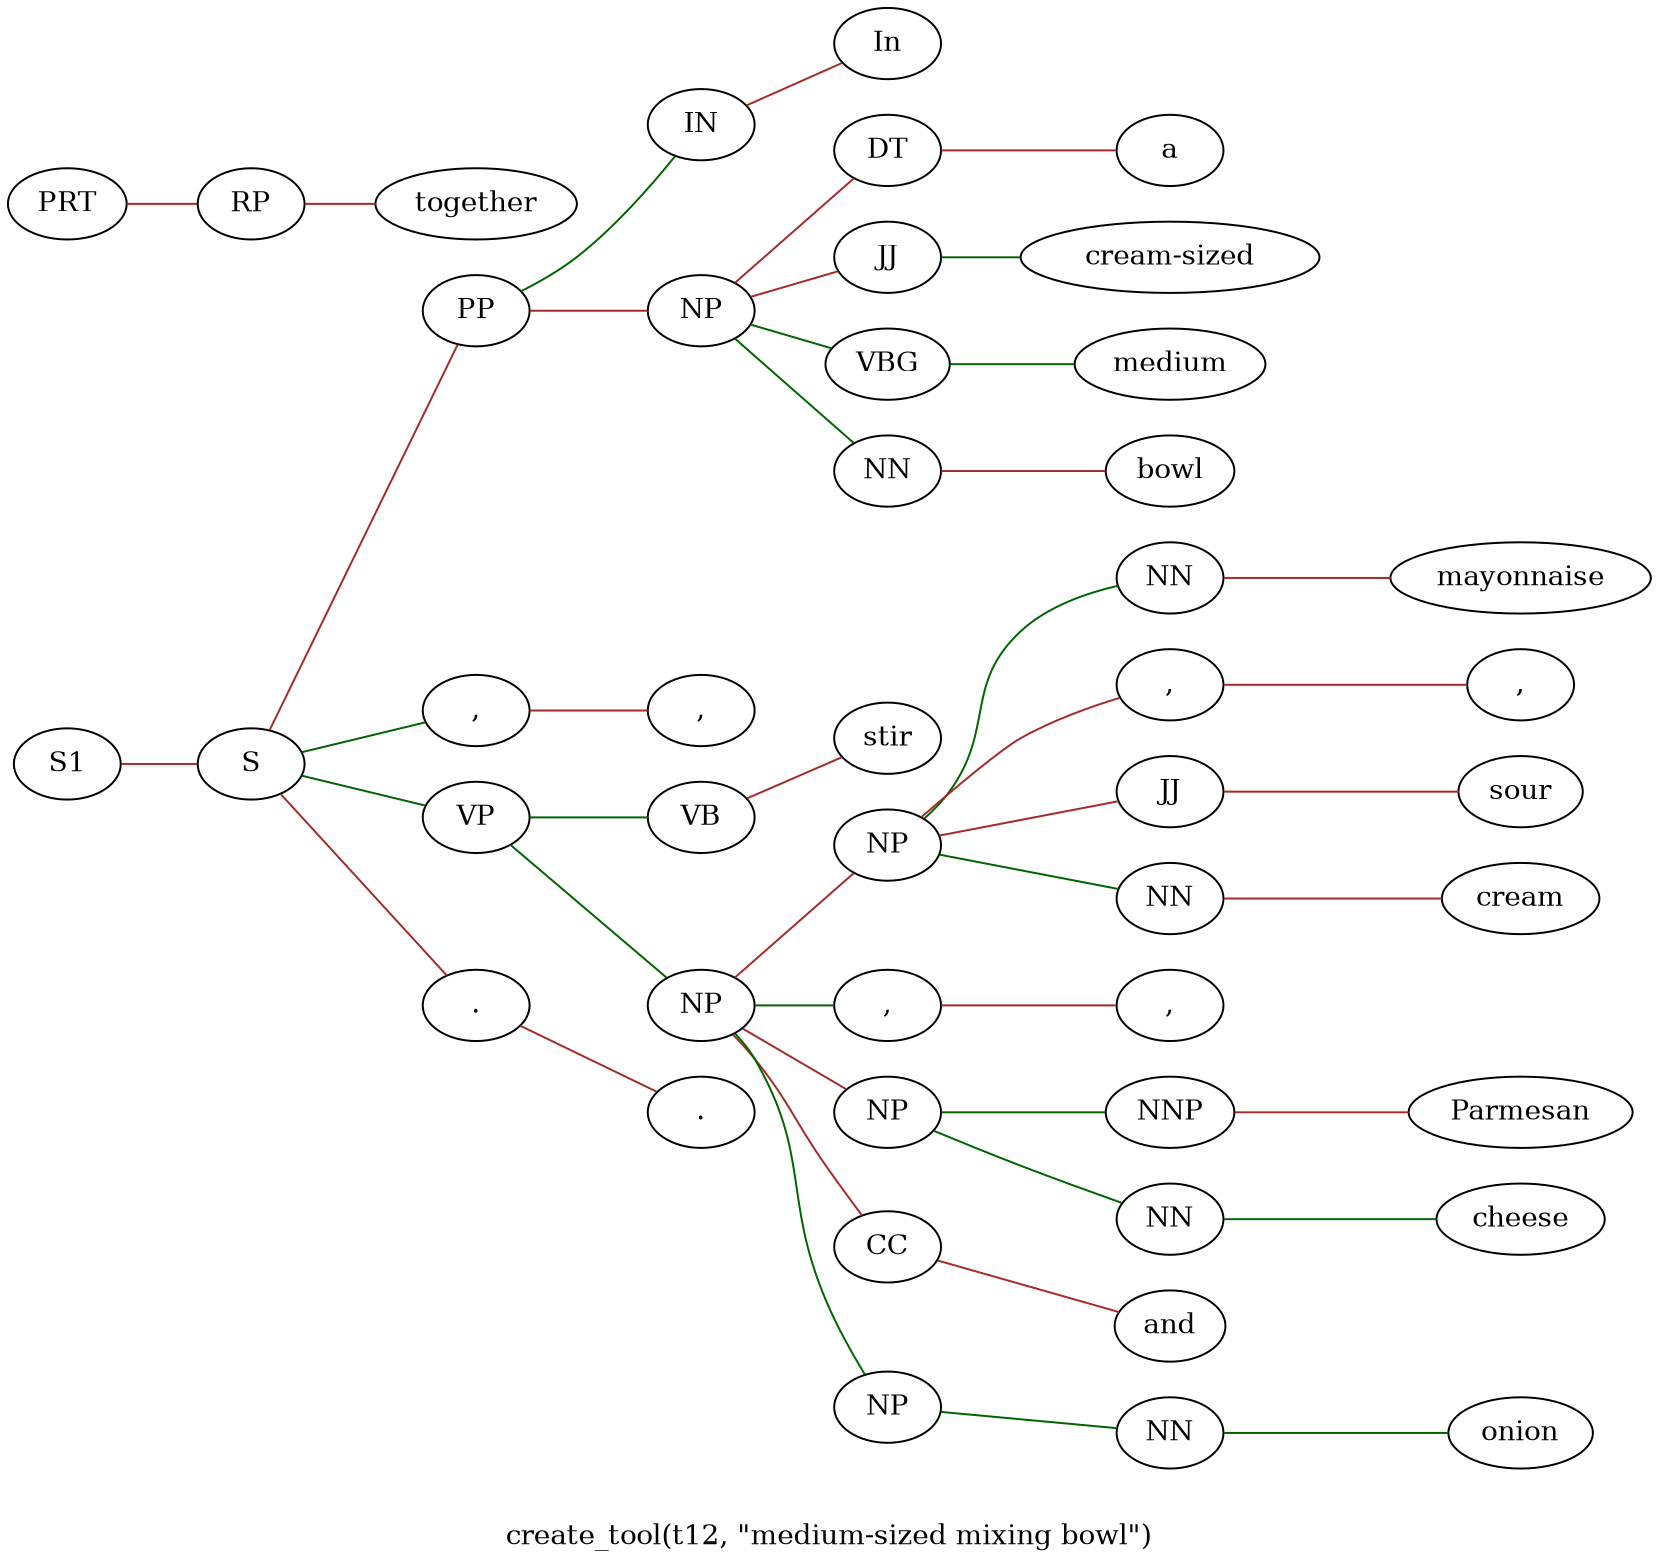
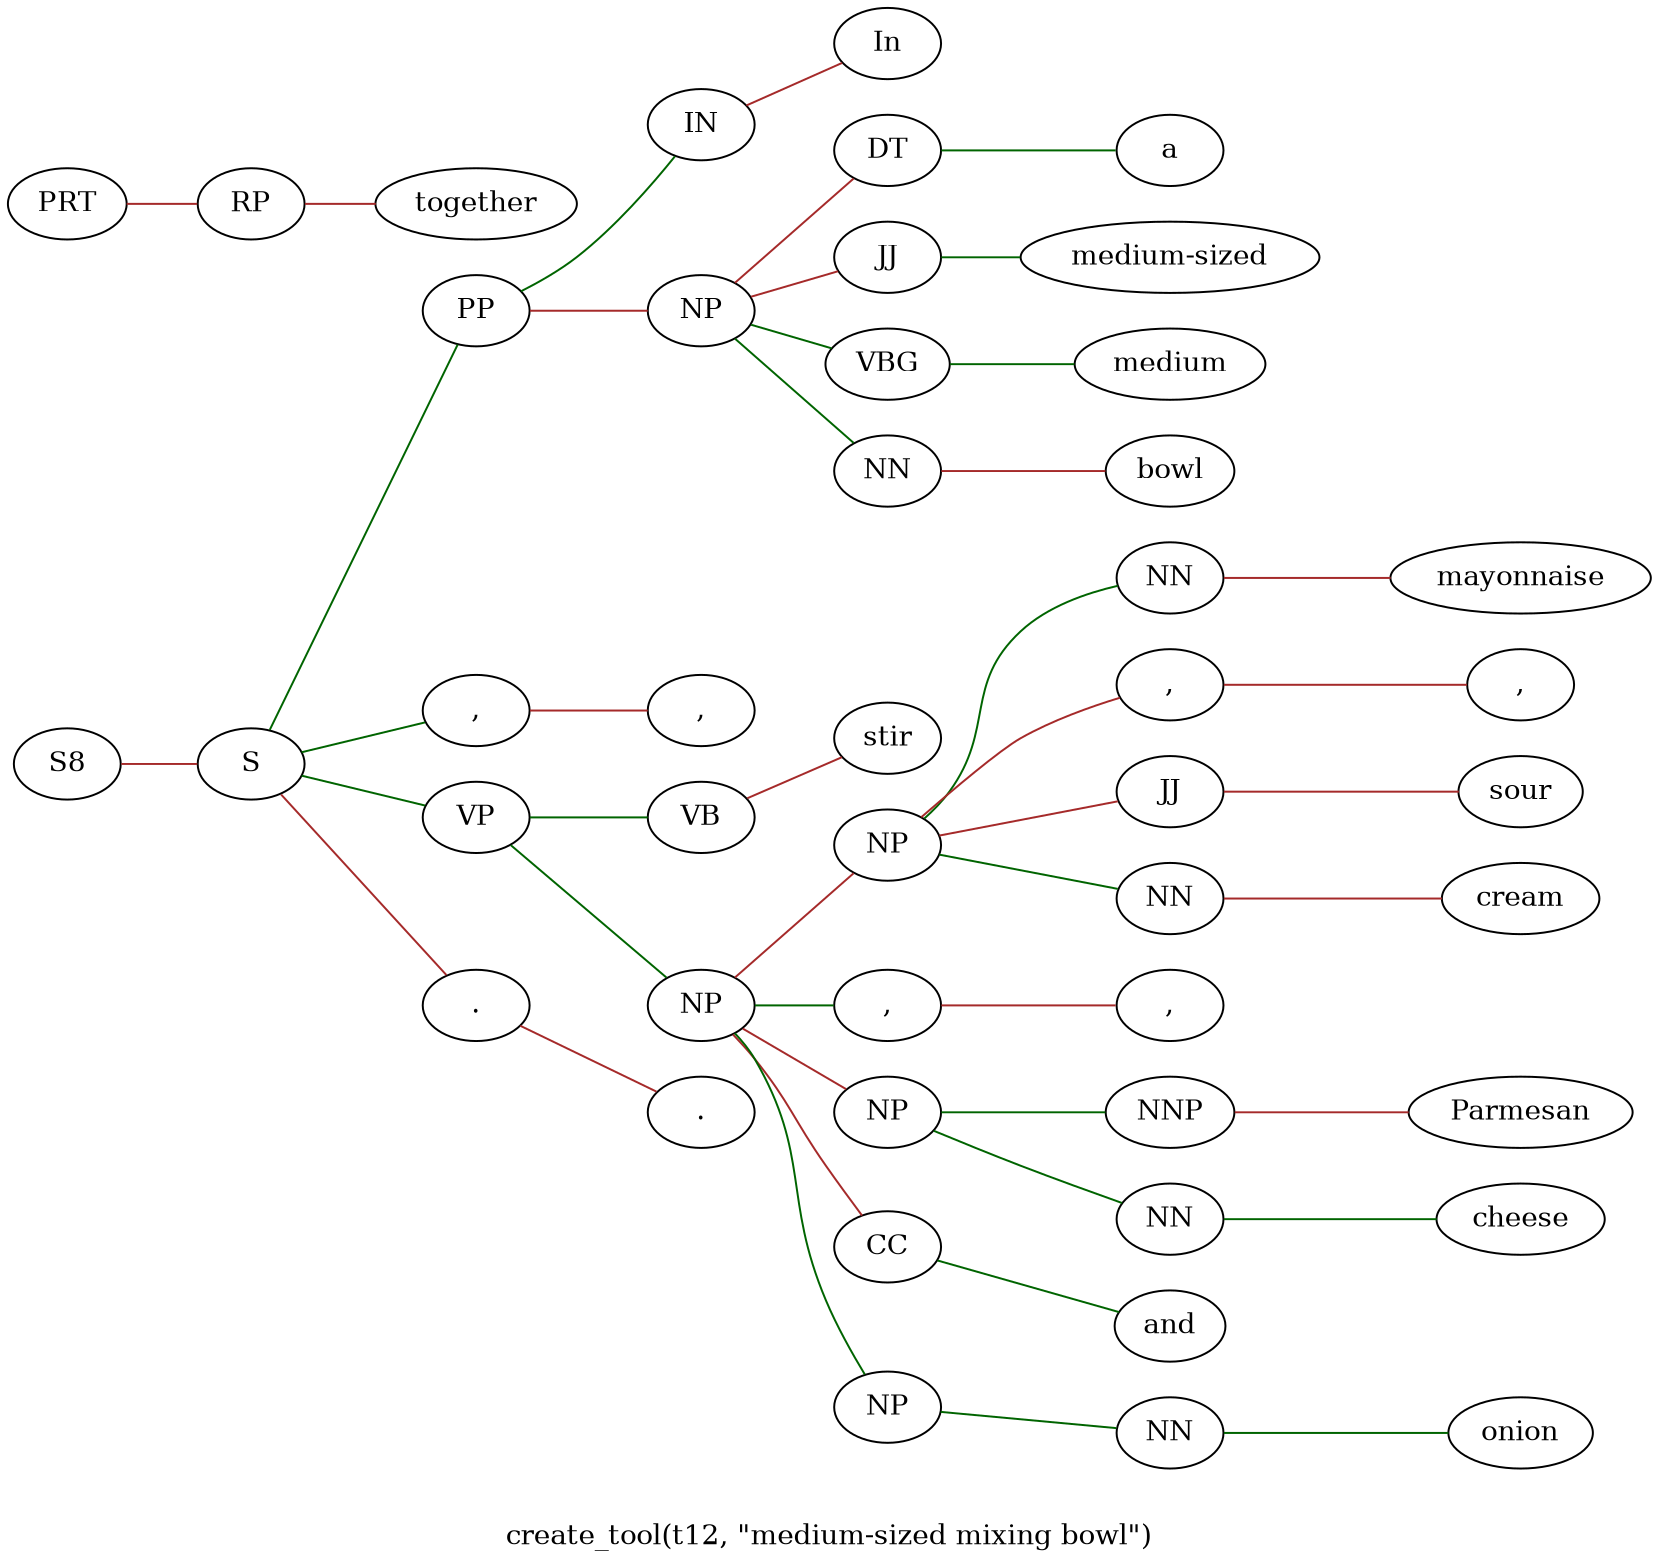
(1029, 150) -> (1029, 150)
(1170, 257) -> (1170, 257)
(364, 537) -> (364, 537)
(67, 764) -> (67, 764)
(1028, 1286) -> (1028, 1286)
